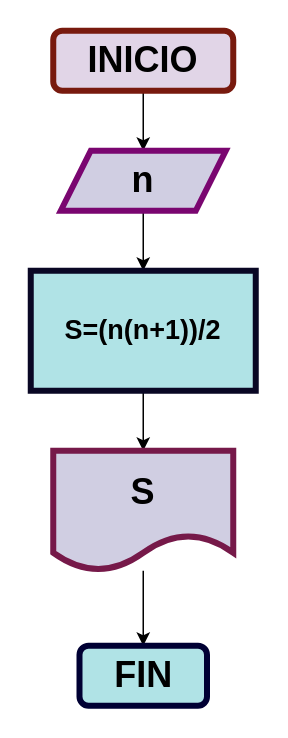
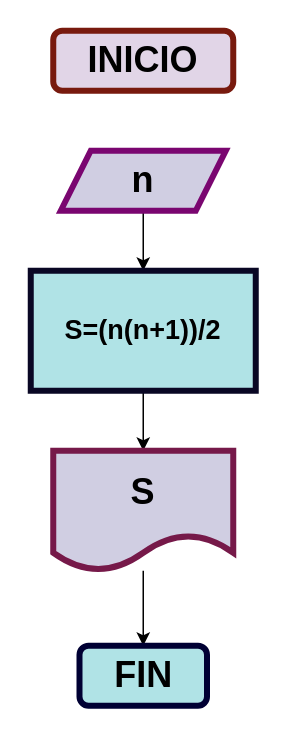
(143, 116) -> none
